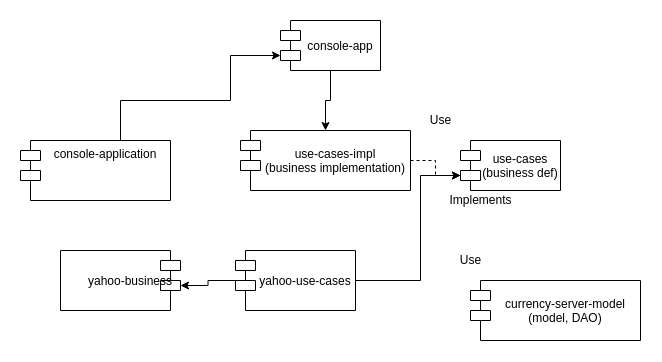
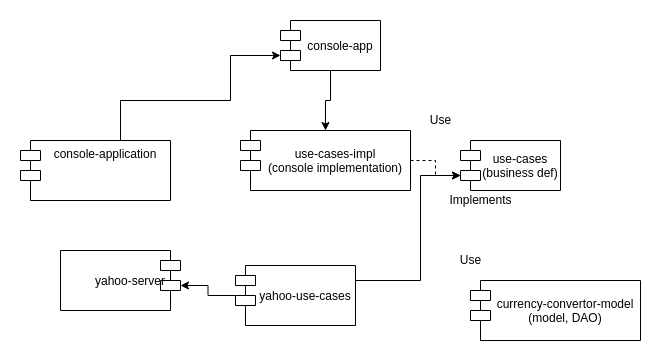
(335, 154) -> (335, 154)
(130, 281) -> (130, 281)
(296, 281) -> (296, 296)
(565, 304) -> (565, 304)
